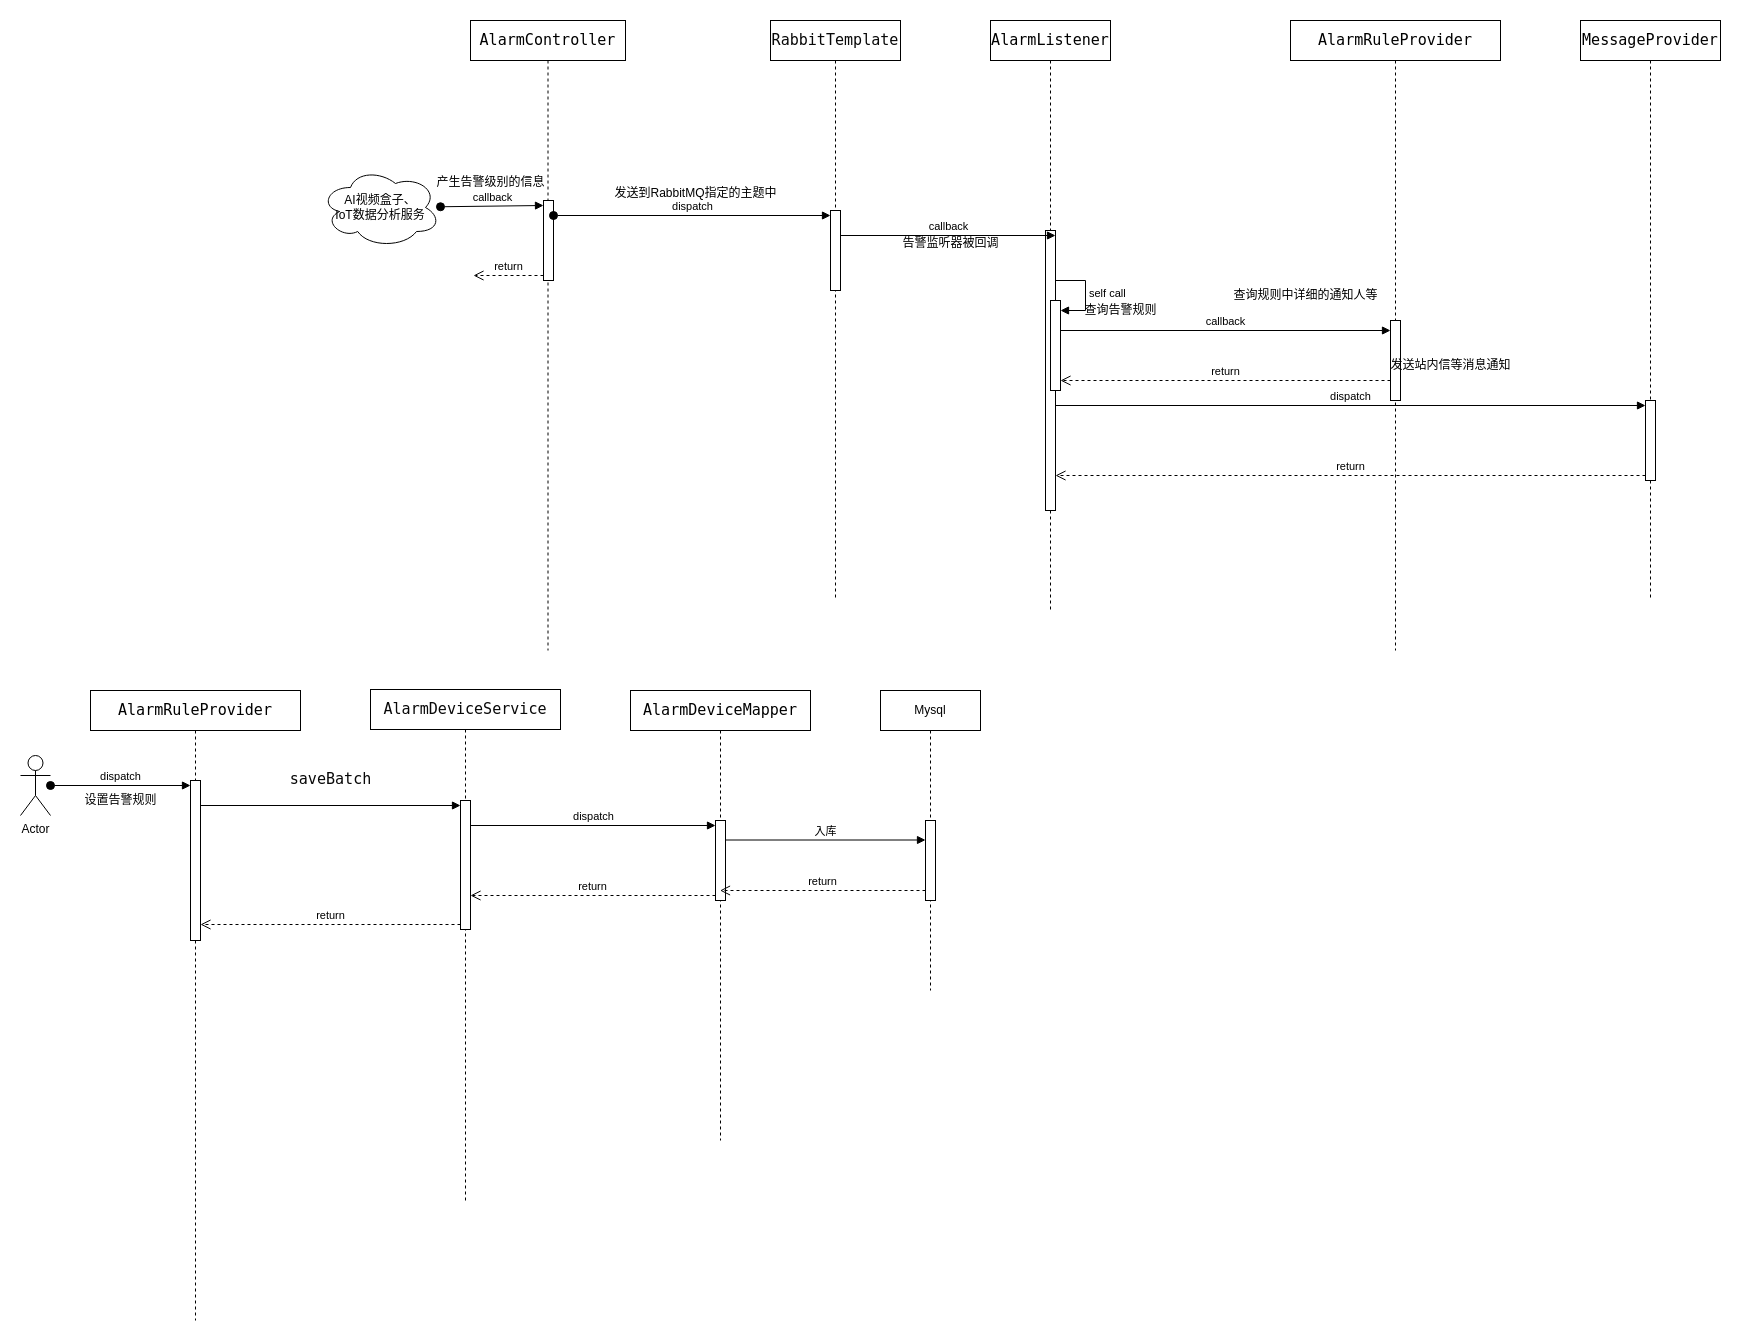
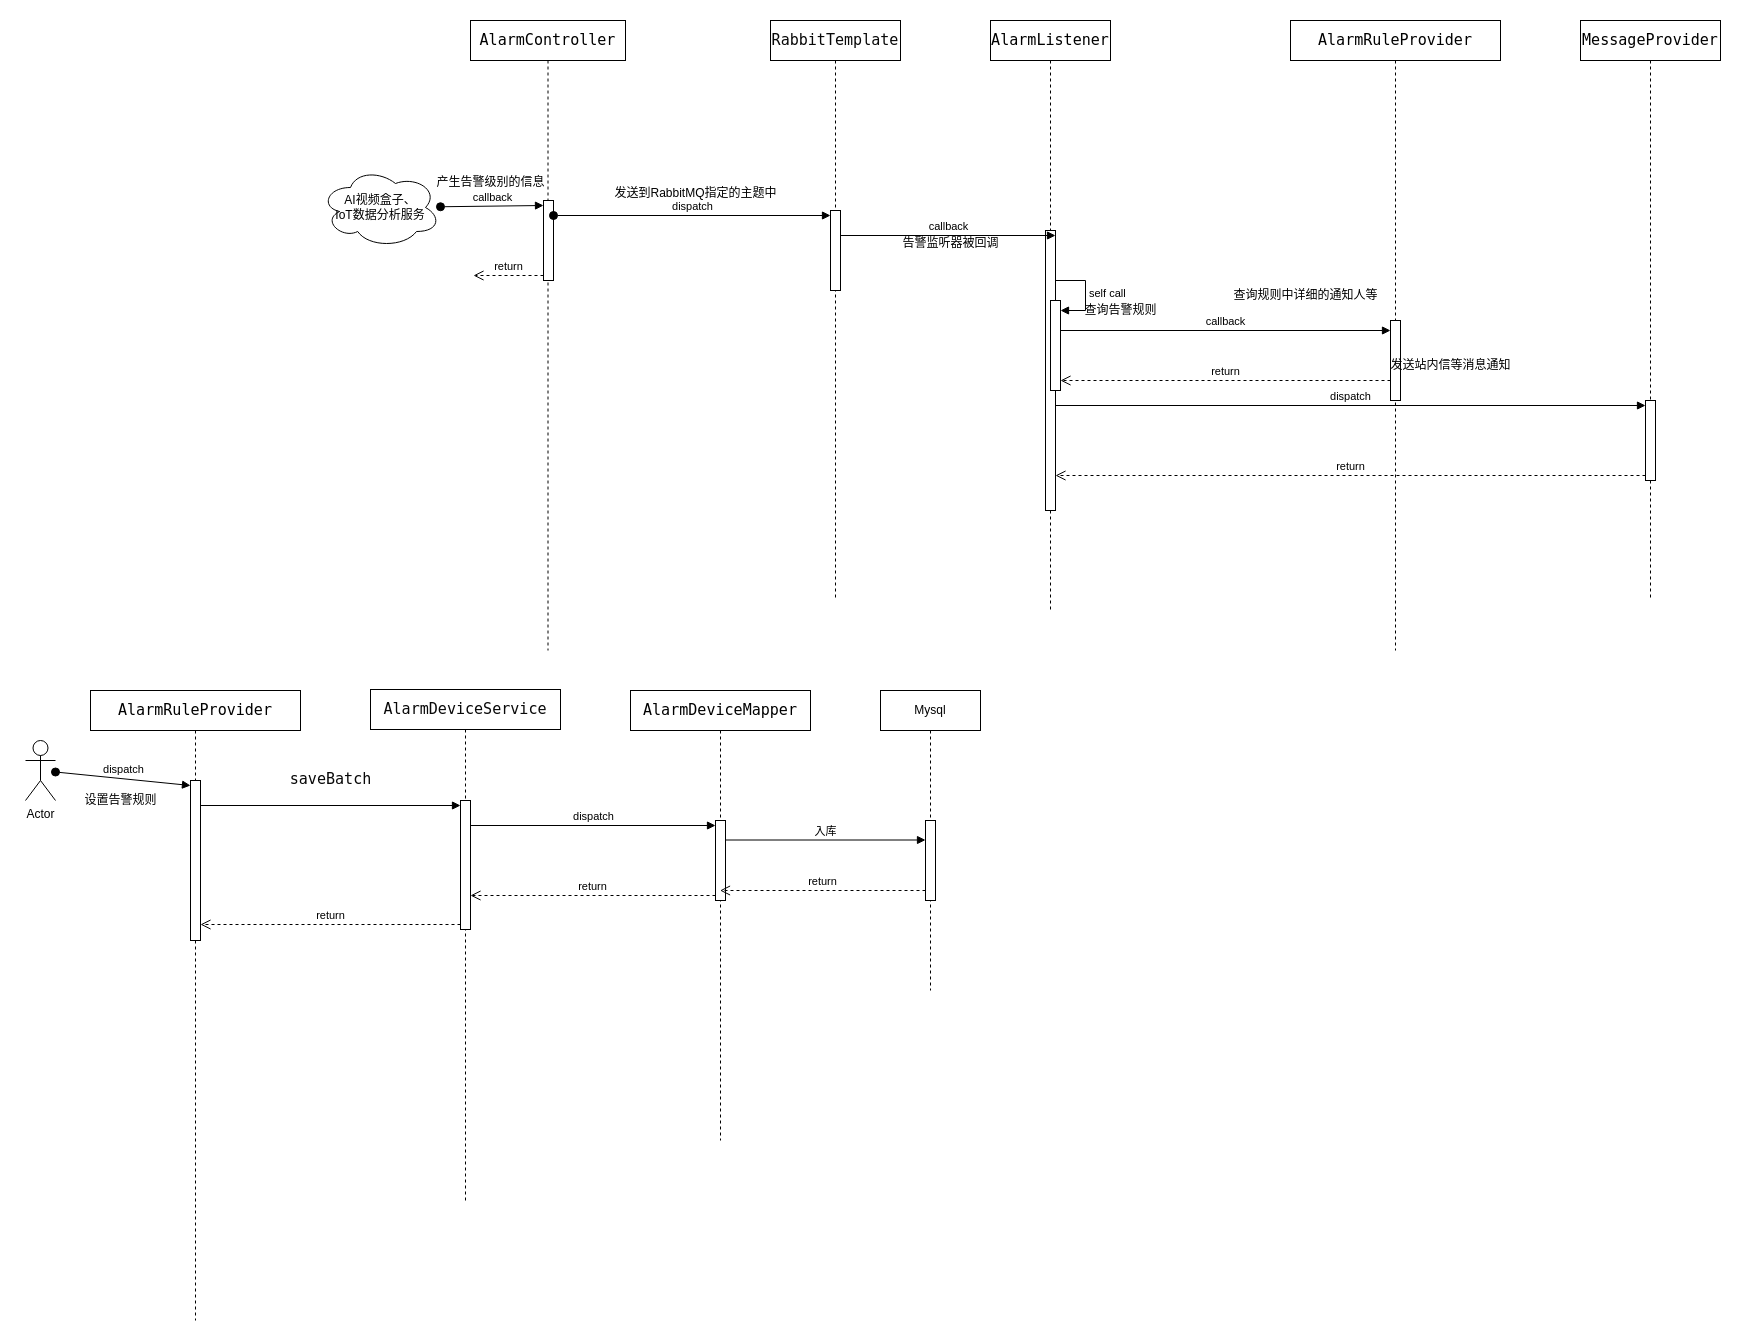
(36, 786) -> (41, 771)
